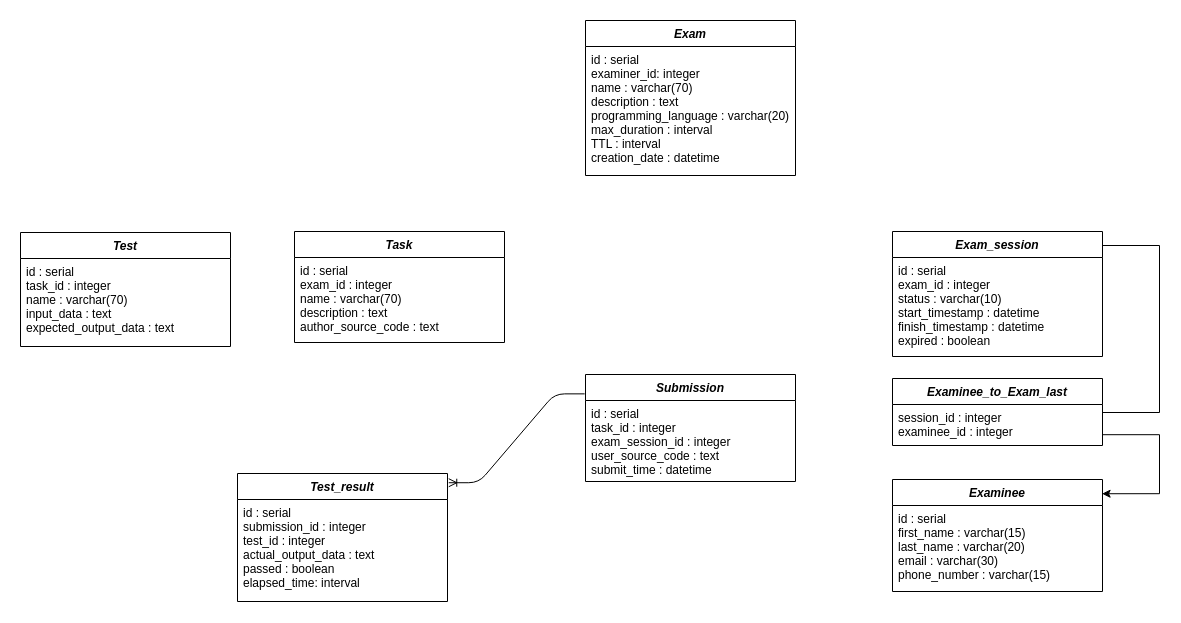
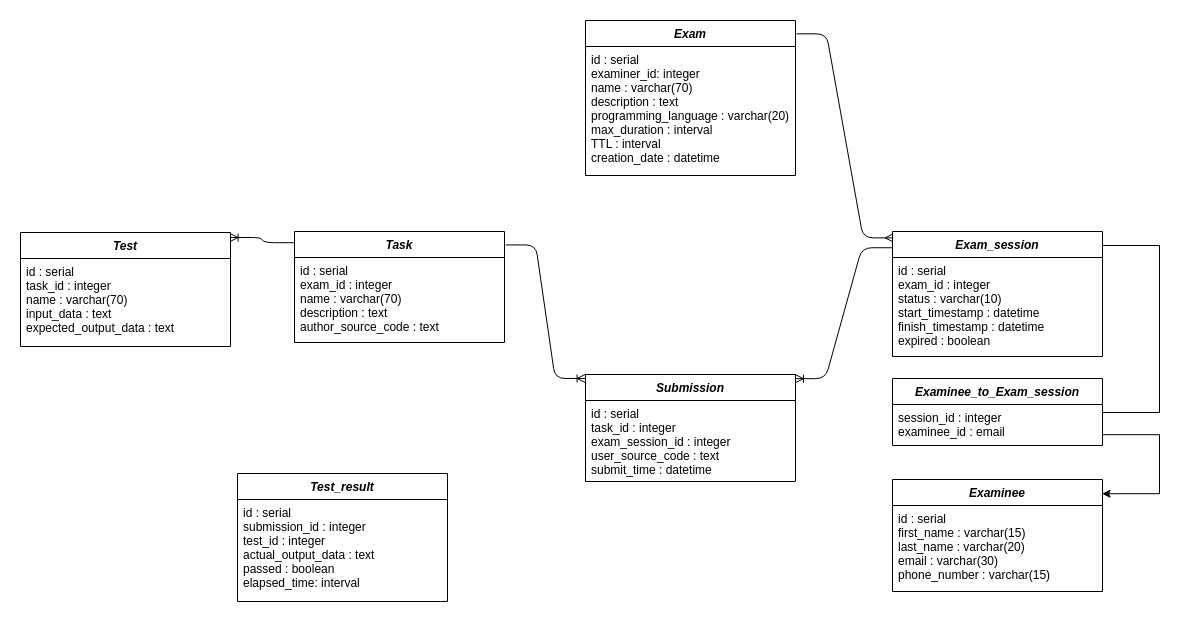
none -> (845, 135)
none -> (262, 240)
none -> (545, 312)
none -> (844, 313)
(997, 392) -> (997, 392)
(956, 418) -> (956, 418)
(517, 438) -> none
